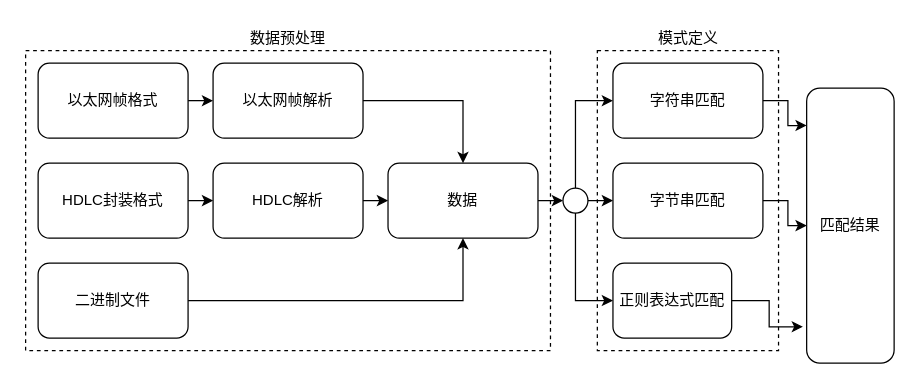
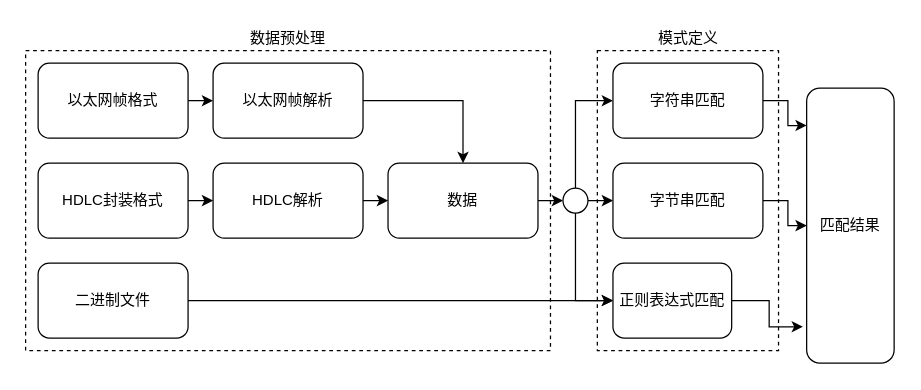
(463, 275) -> (517, 301)
